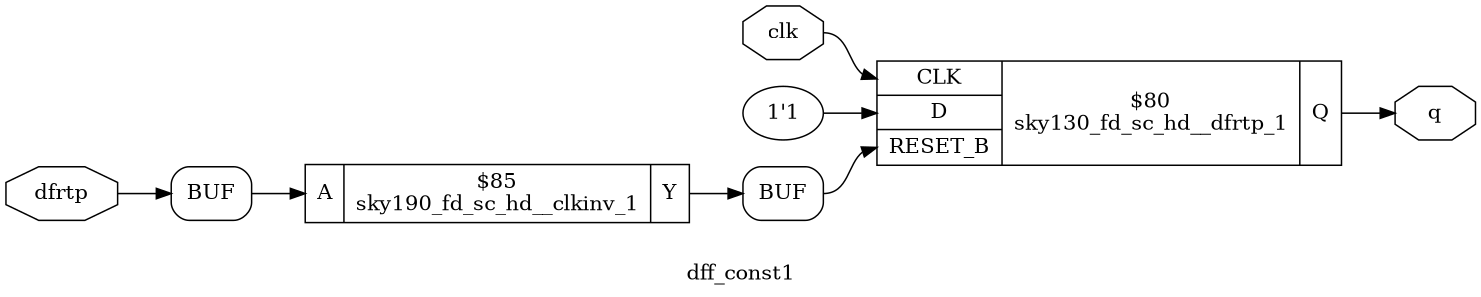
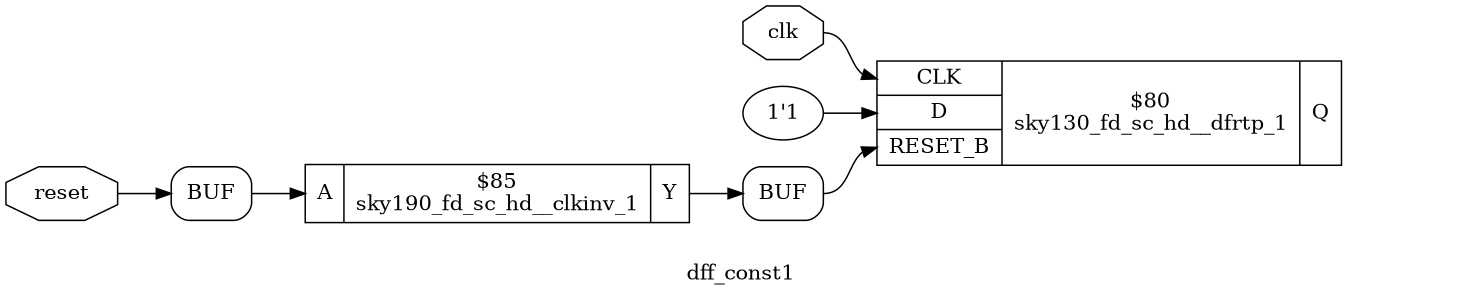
(1435, 113) -> none
(62, 194) -> (62, 194)
